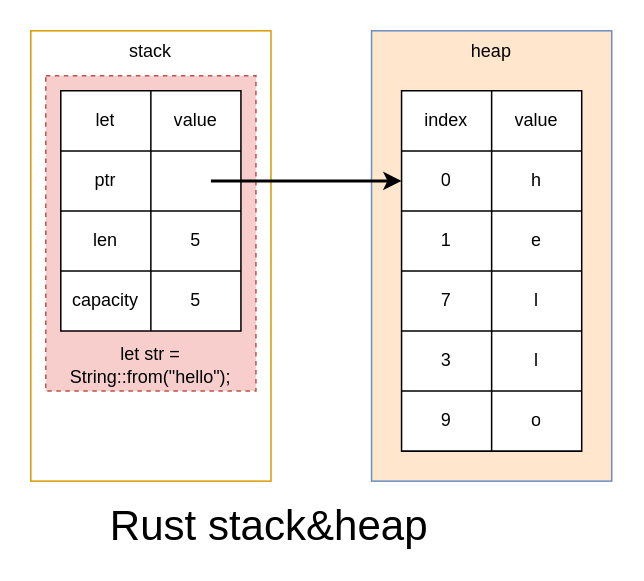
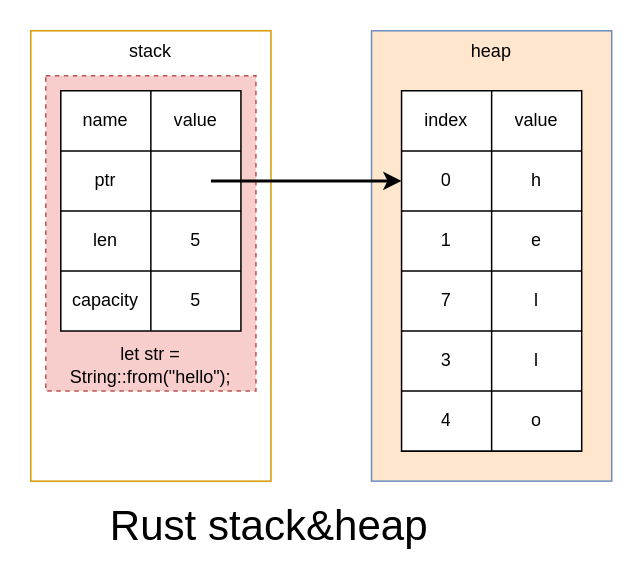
(106, 121) -> (106, 121)
(446, 421) -> (446, 421)
